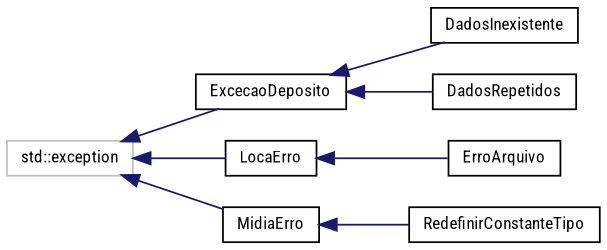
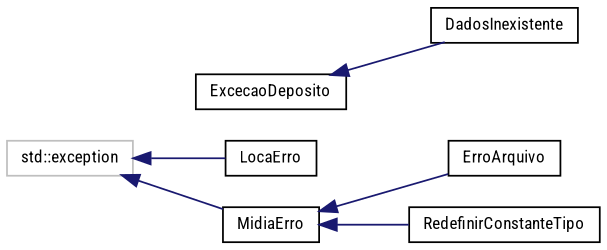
(504, 92) -> none
(179, 122) -> none
(391, 158) -> (392, 190)
